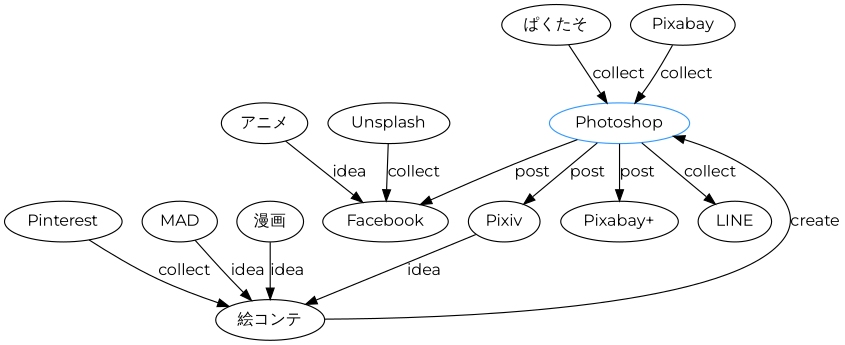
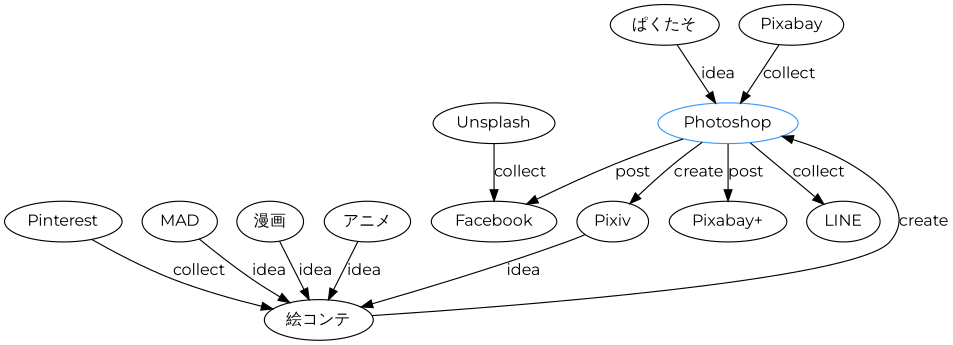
(619, 74) -> (718, 74)
(320, 168) -> (346, 266)
(588, 172) -> (699, 172)
